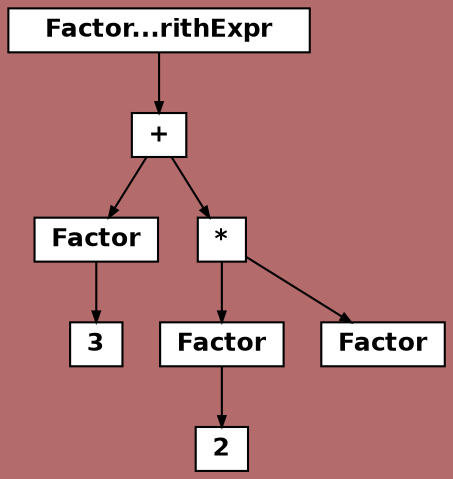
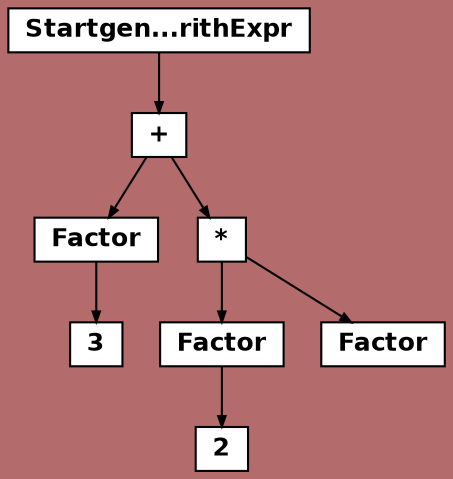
(159, 30) -> (159, 30)
